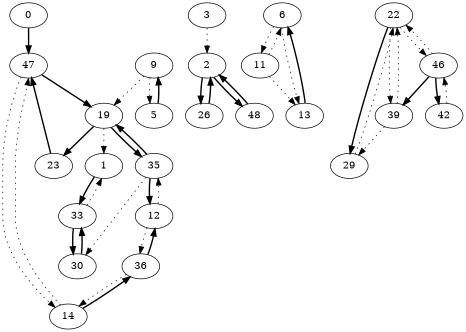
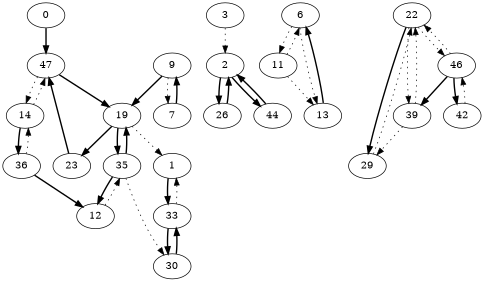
(132, 88) -> (150, 88)
(154, 116) -> (172, 116)
(254, 116) -> (273, 116)
(144, 237) -> none
